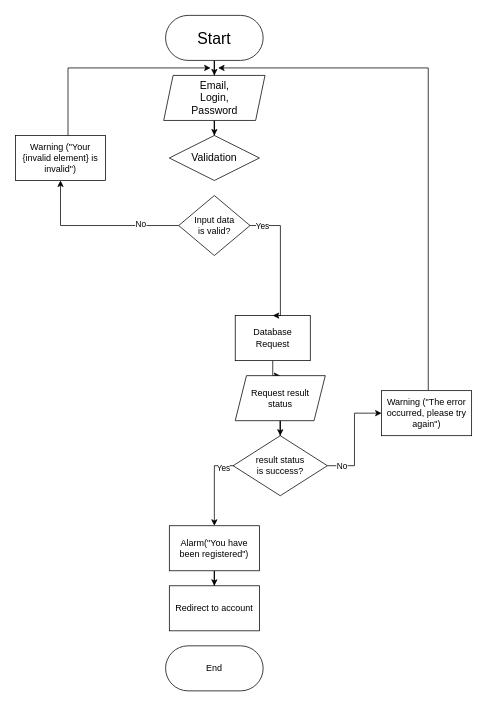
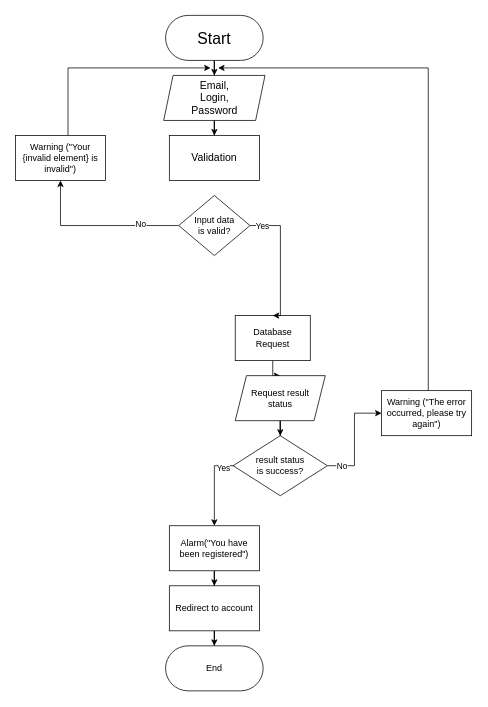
(214, 158) -> (214, 158)
none -> (214, 640)
